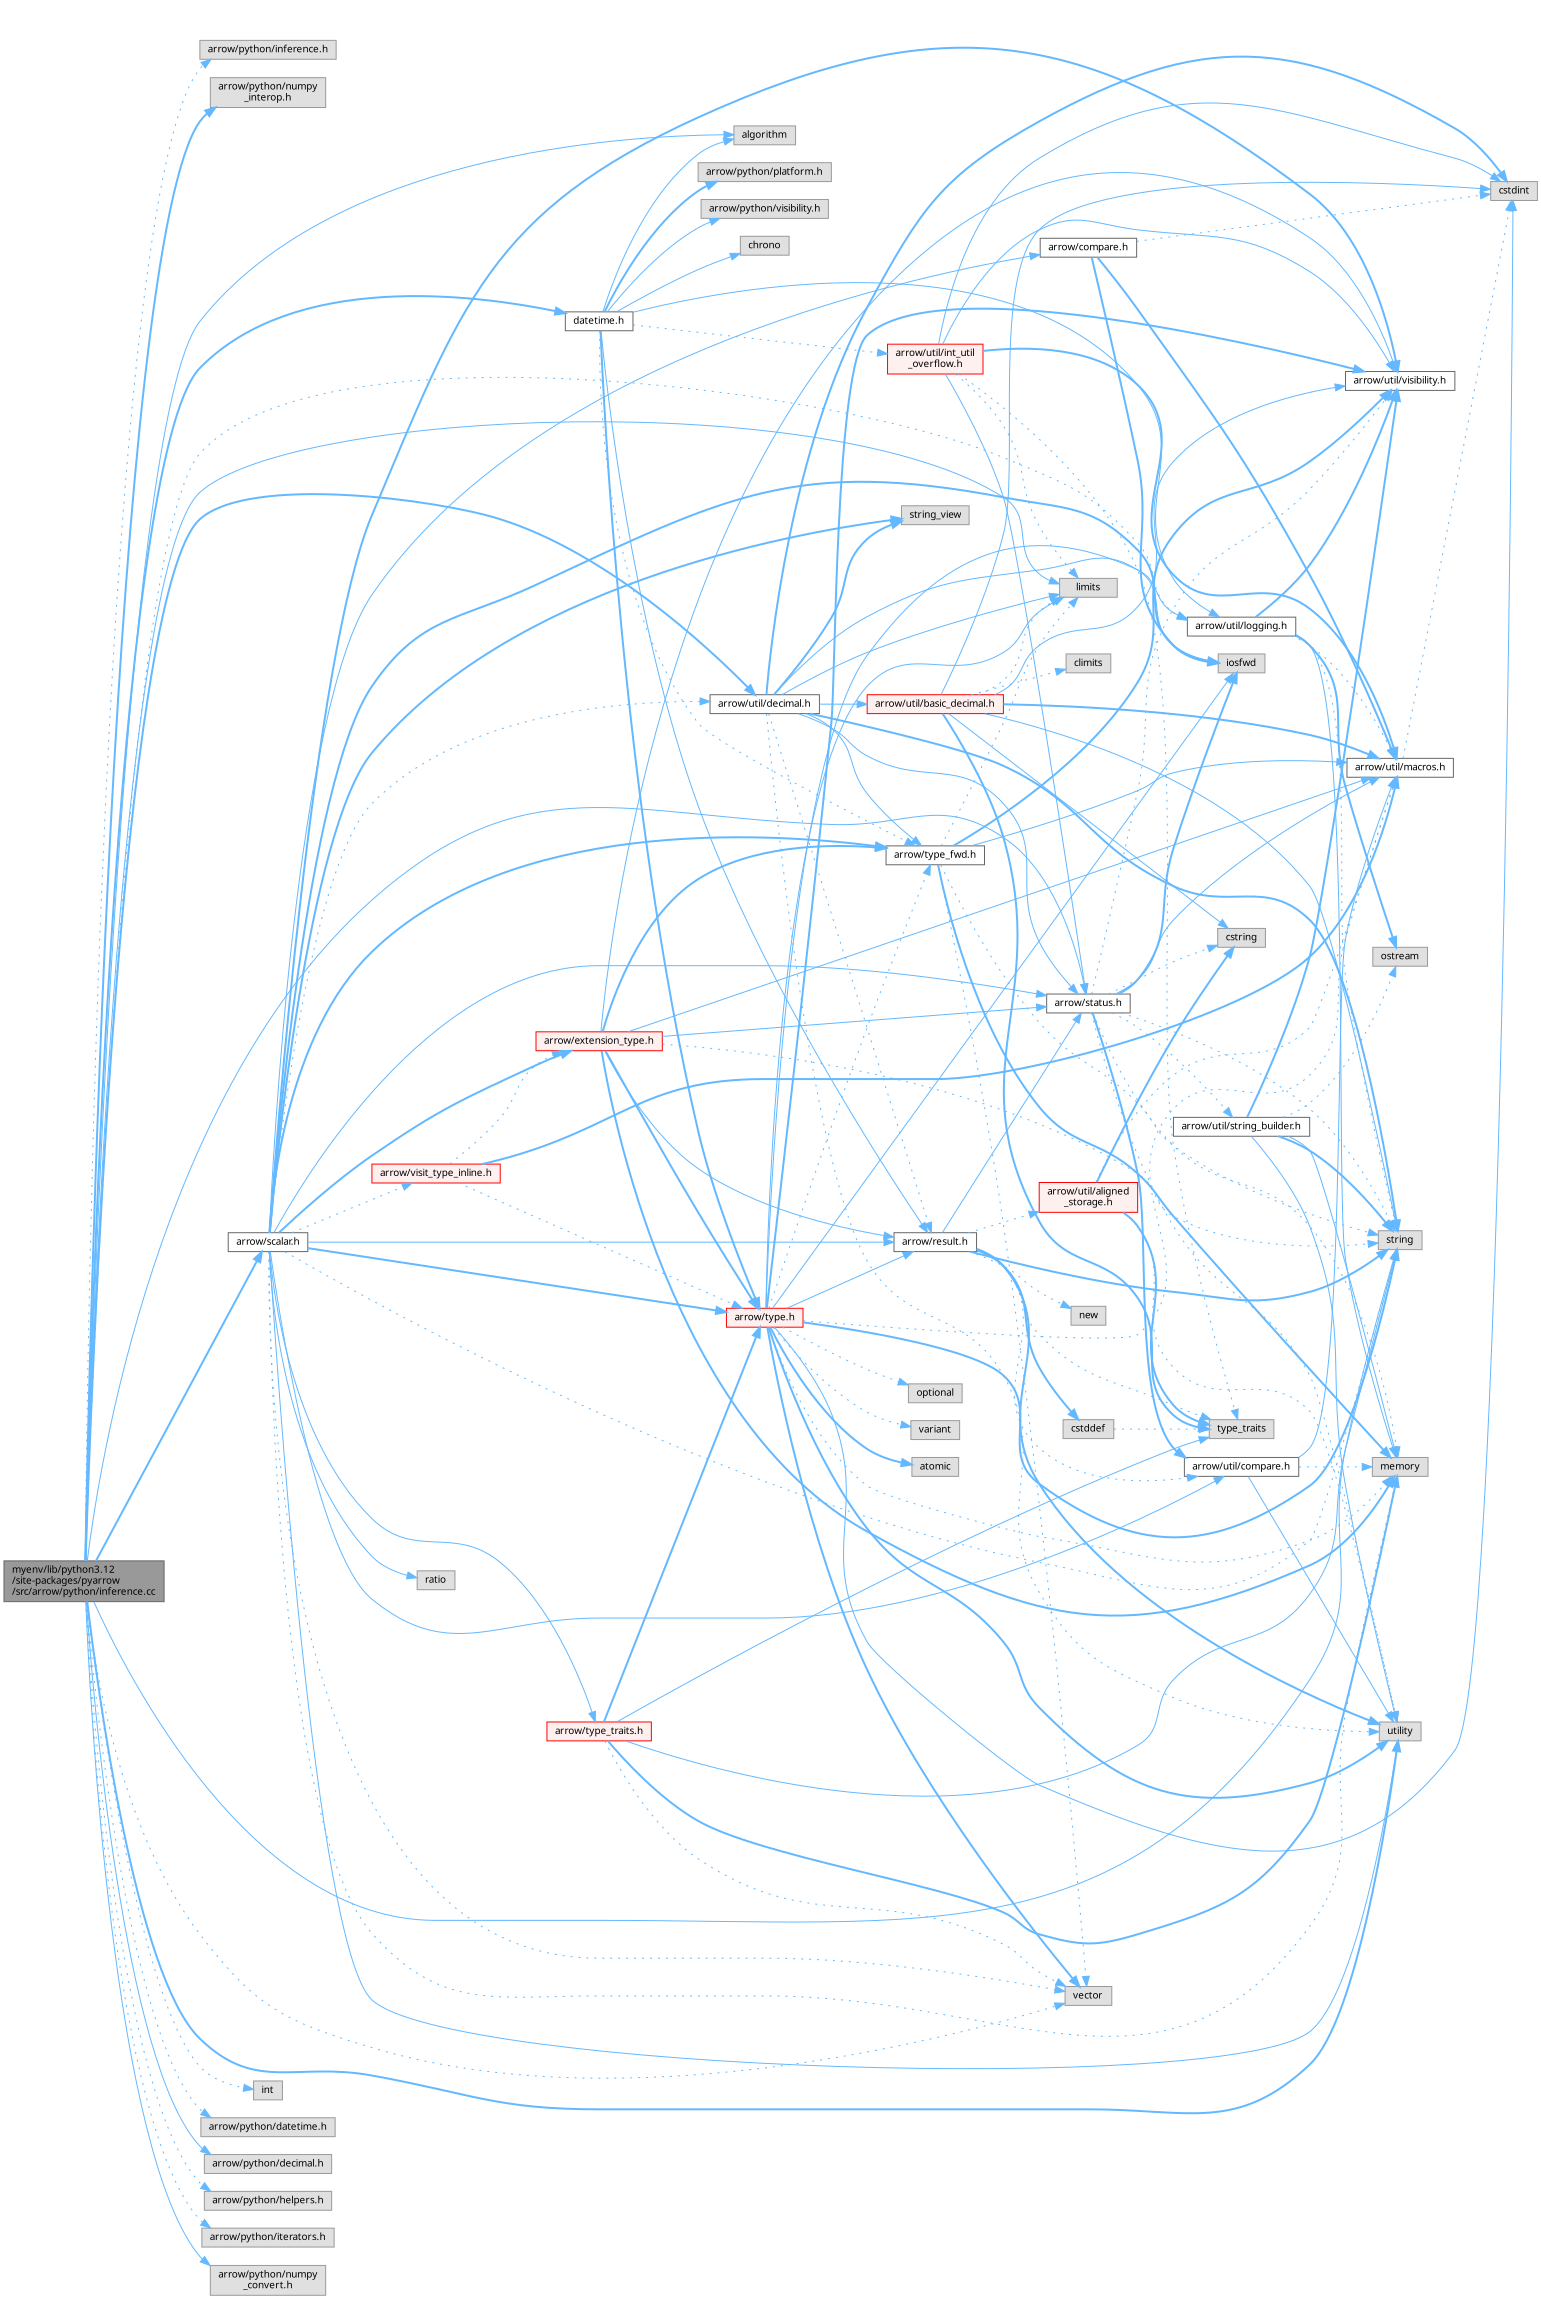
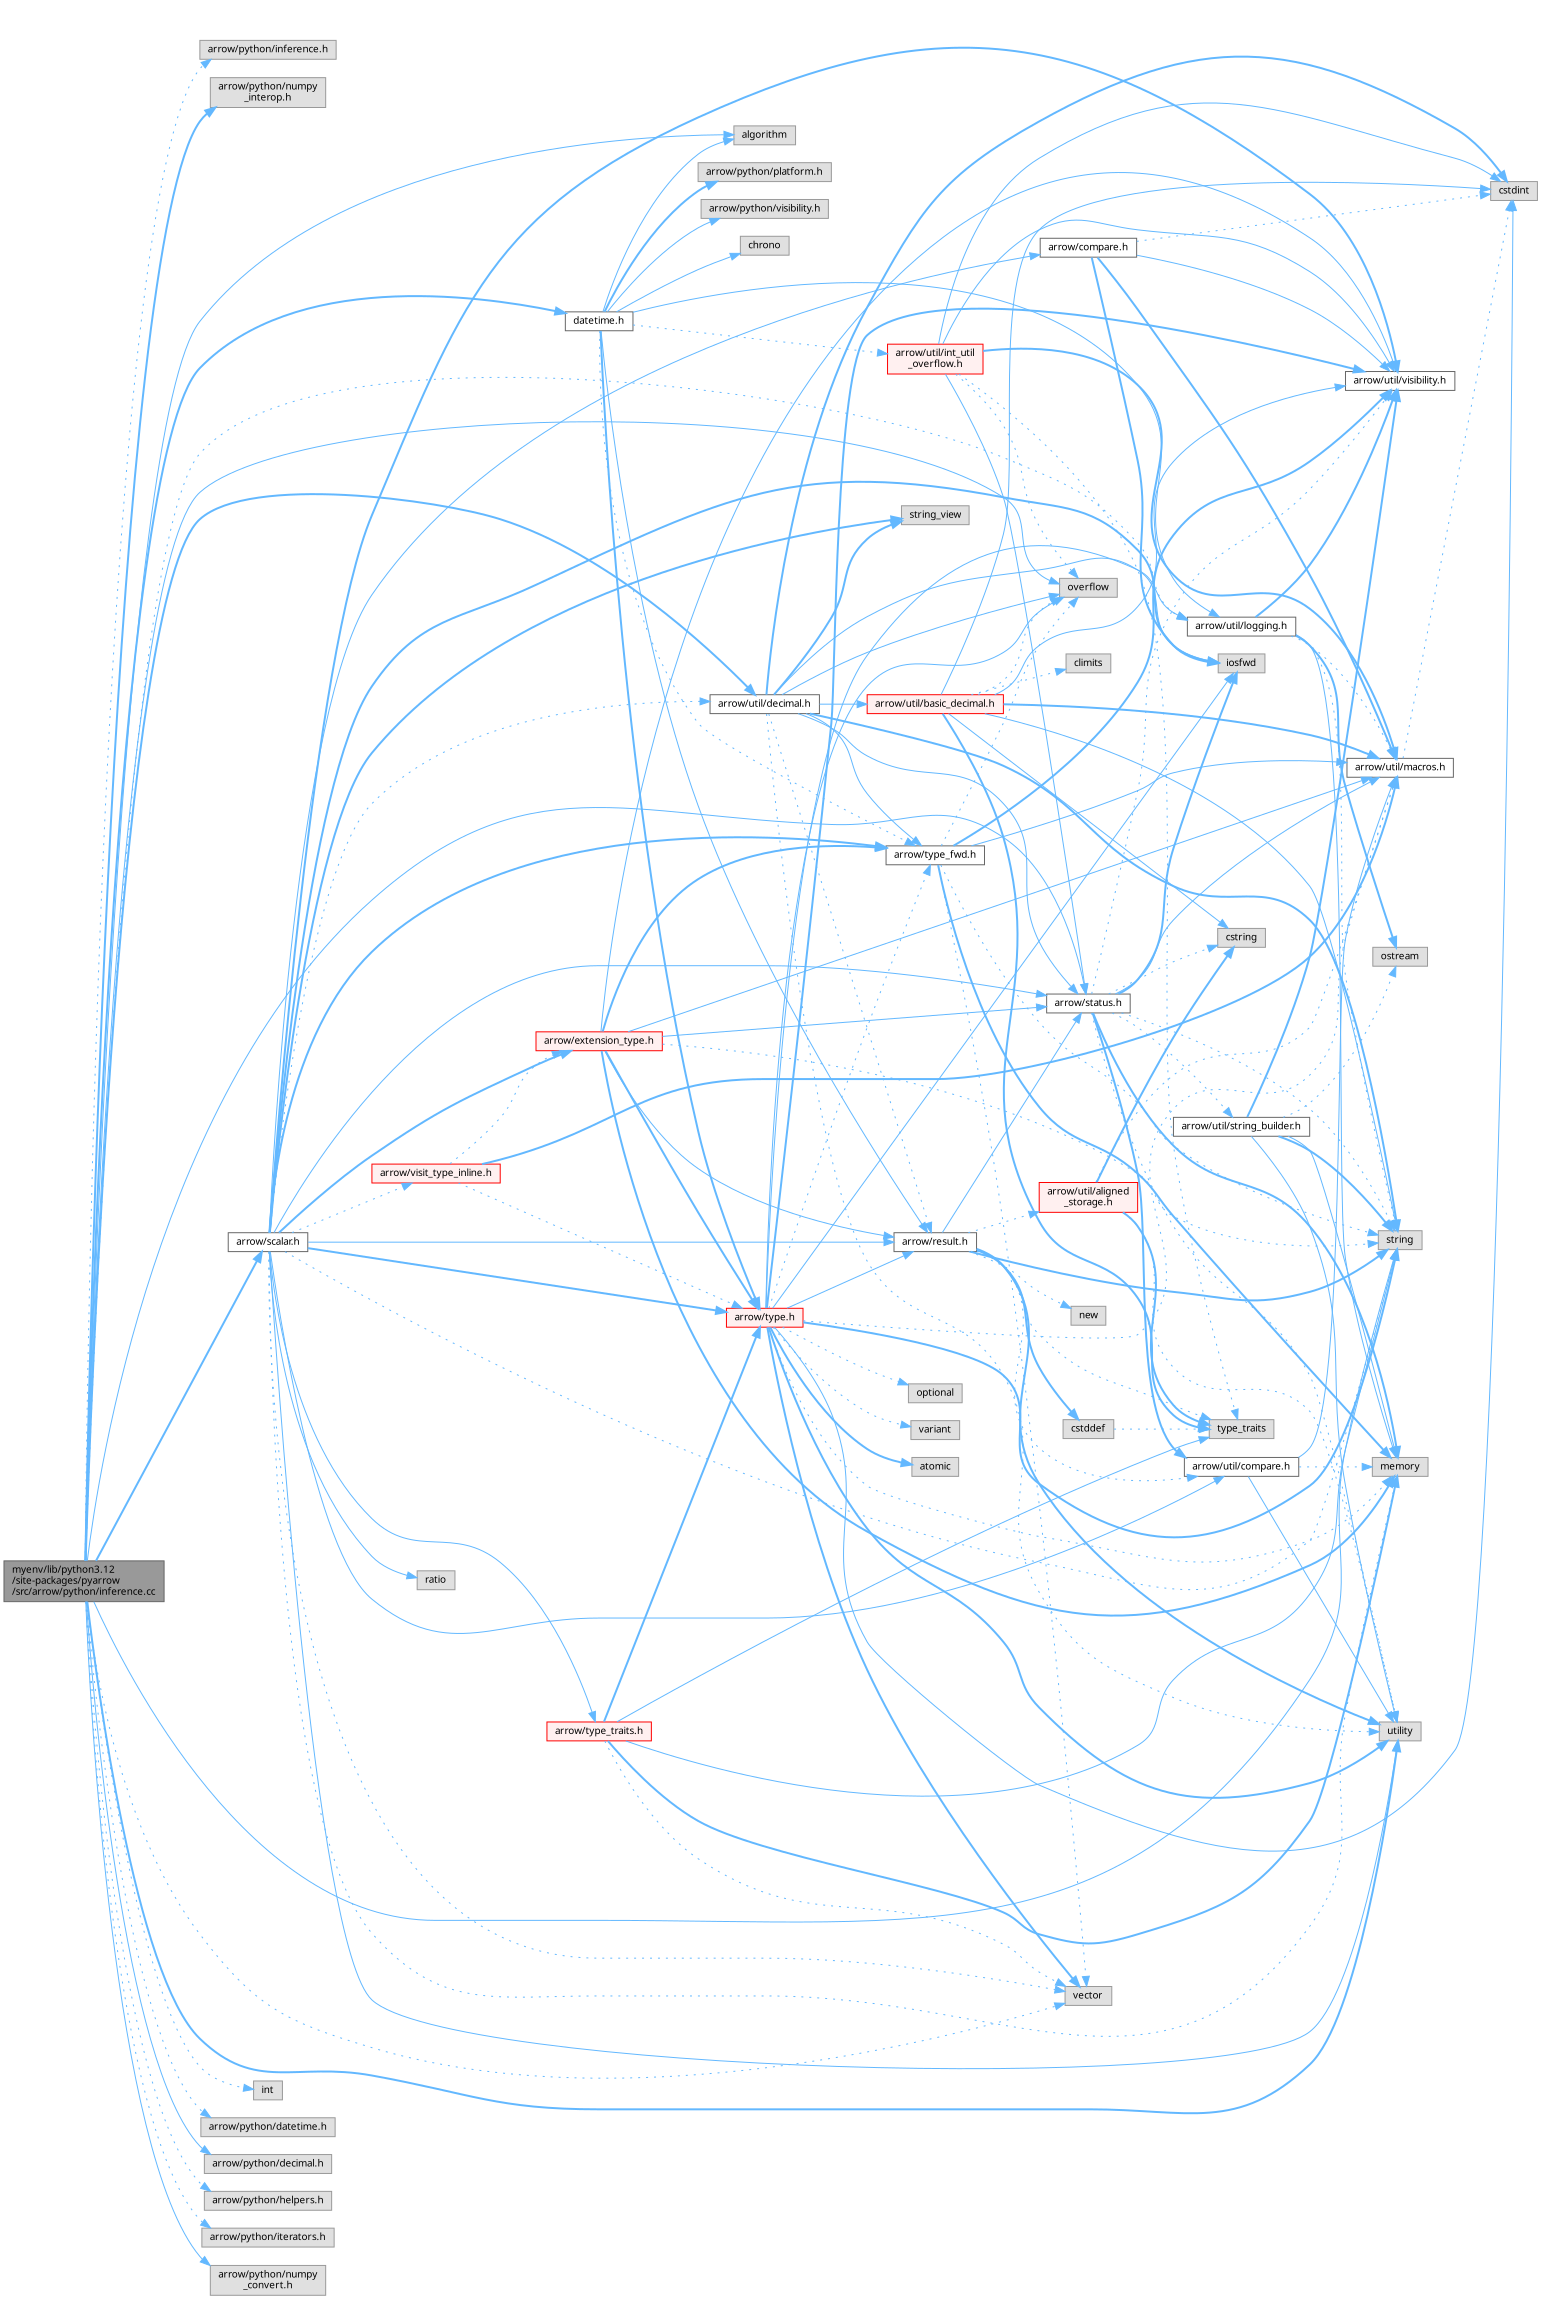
none -> (1268, 291)
(1088, 588) -> (1088, 588)
(1281, 1201) -> (1281, 1201)
